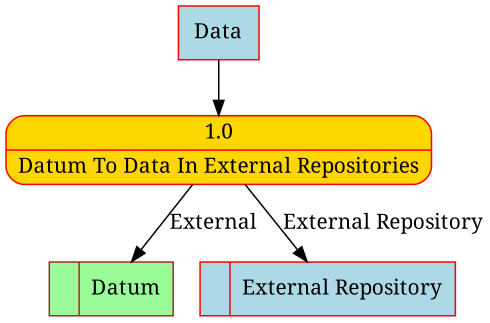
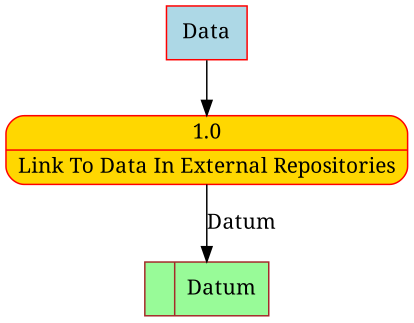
(219, 166) -> (207, 166)
(214, 223) -> (242, 223)
(328, 289) -> none
